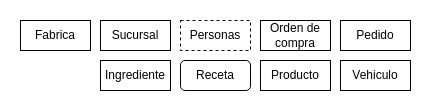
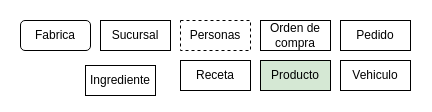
(56, 36) -> (56, 36)
(136, 76) -> (121, 81)
(216, 76) -> (216, 76)
(296, 76) -> (296, 76)
